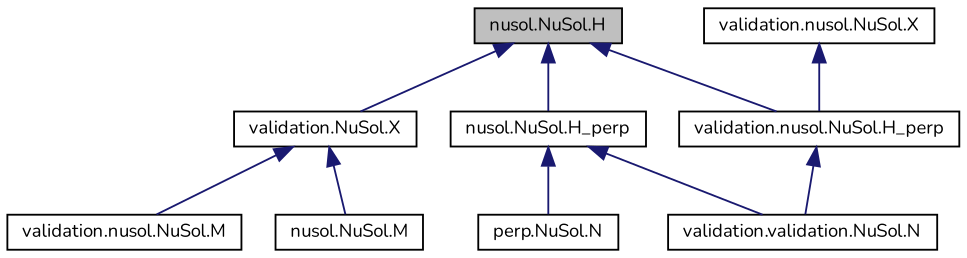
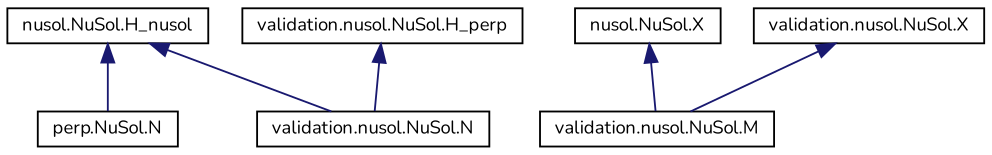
(548, 26) -> none
(819, 87) -> (754, 81)
(325, 129) -> (648, 26)
(548, 129) -> (108, 26)
(349, 232) -> none
(803, 232) -> (373, 129)
